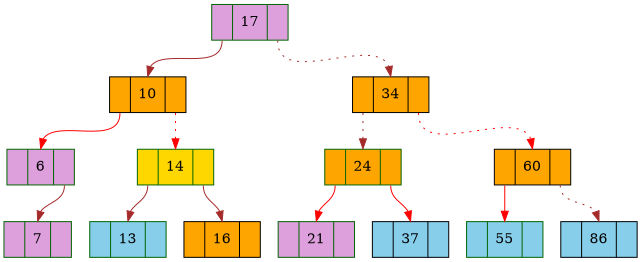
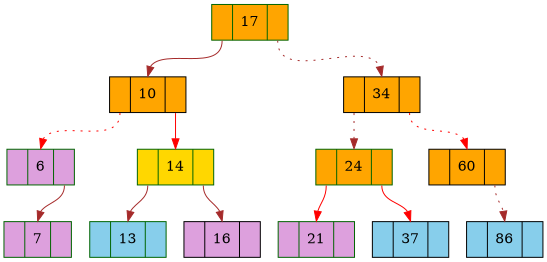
(250, 22) -> (250, 22)
(176, 126) -> (176, 126)
(85, 131) -> (85, 131)
(222, 239) -> (222, 239)
(505, 239) -> none
